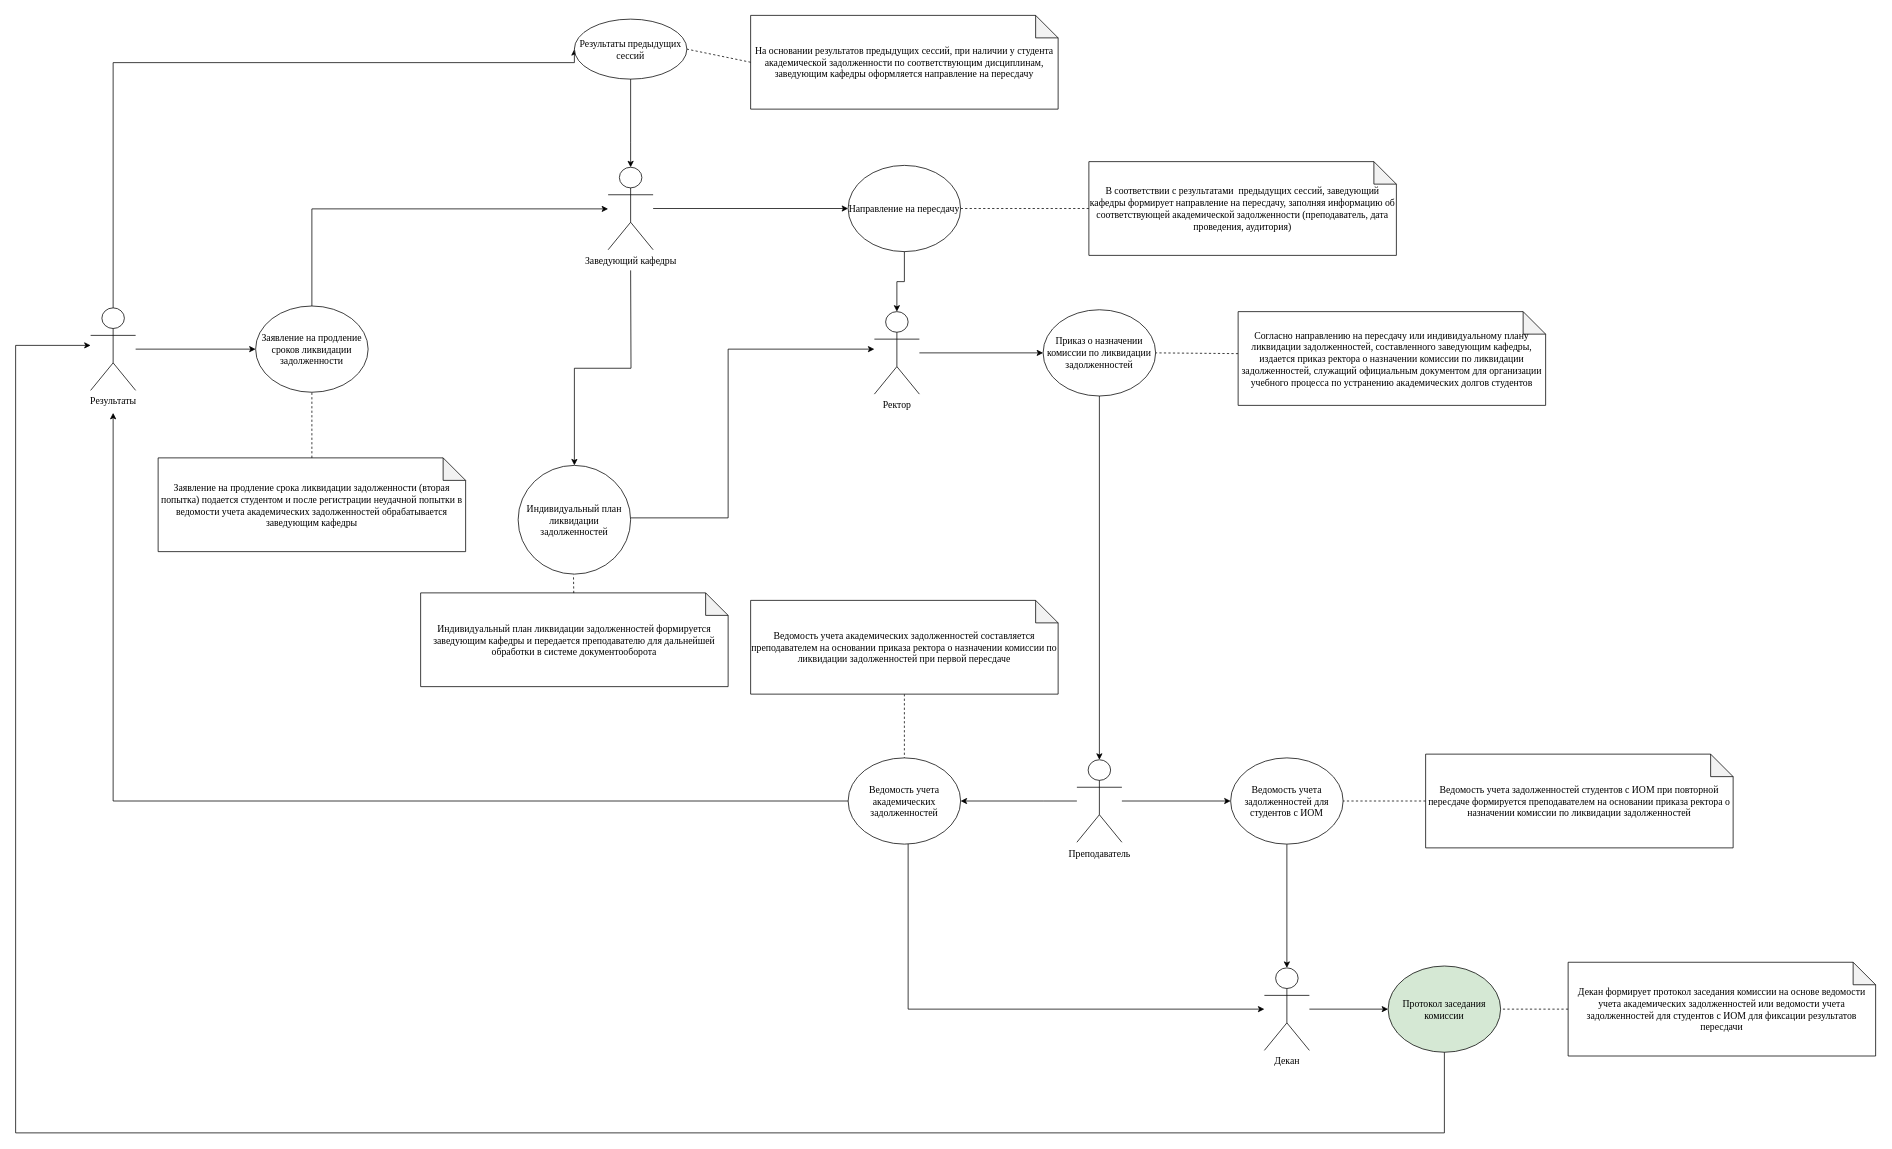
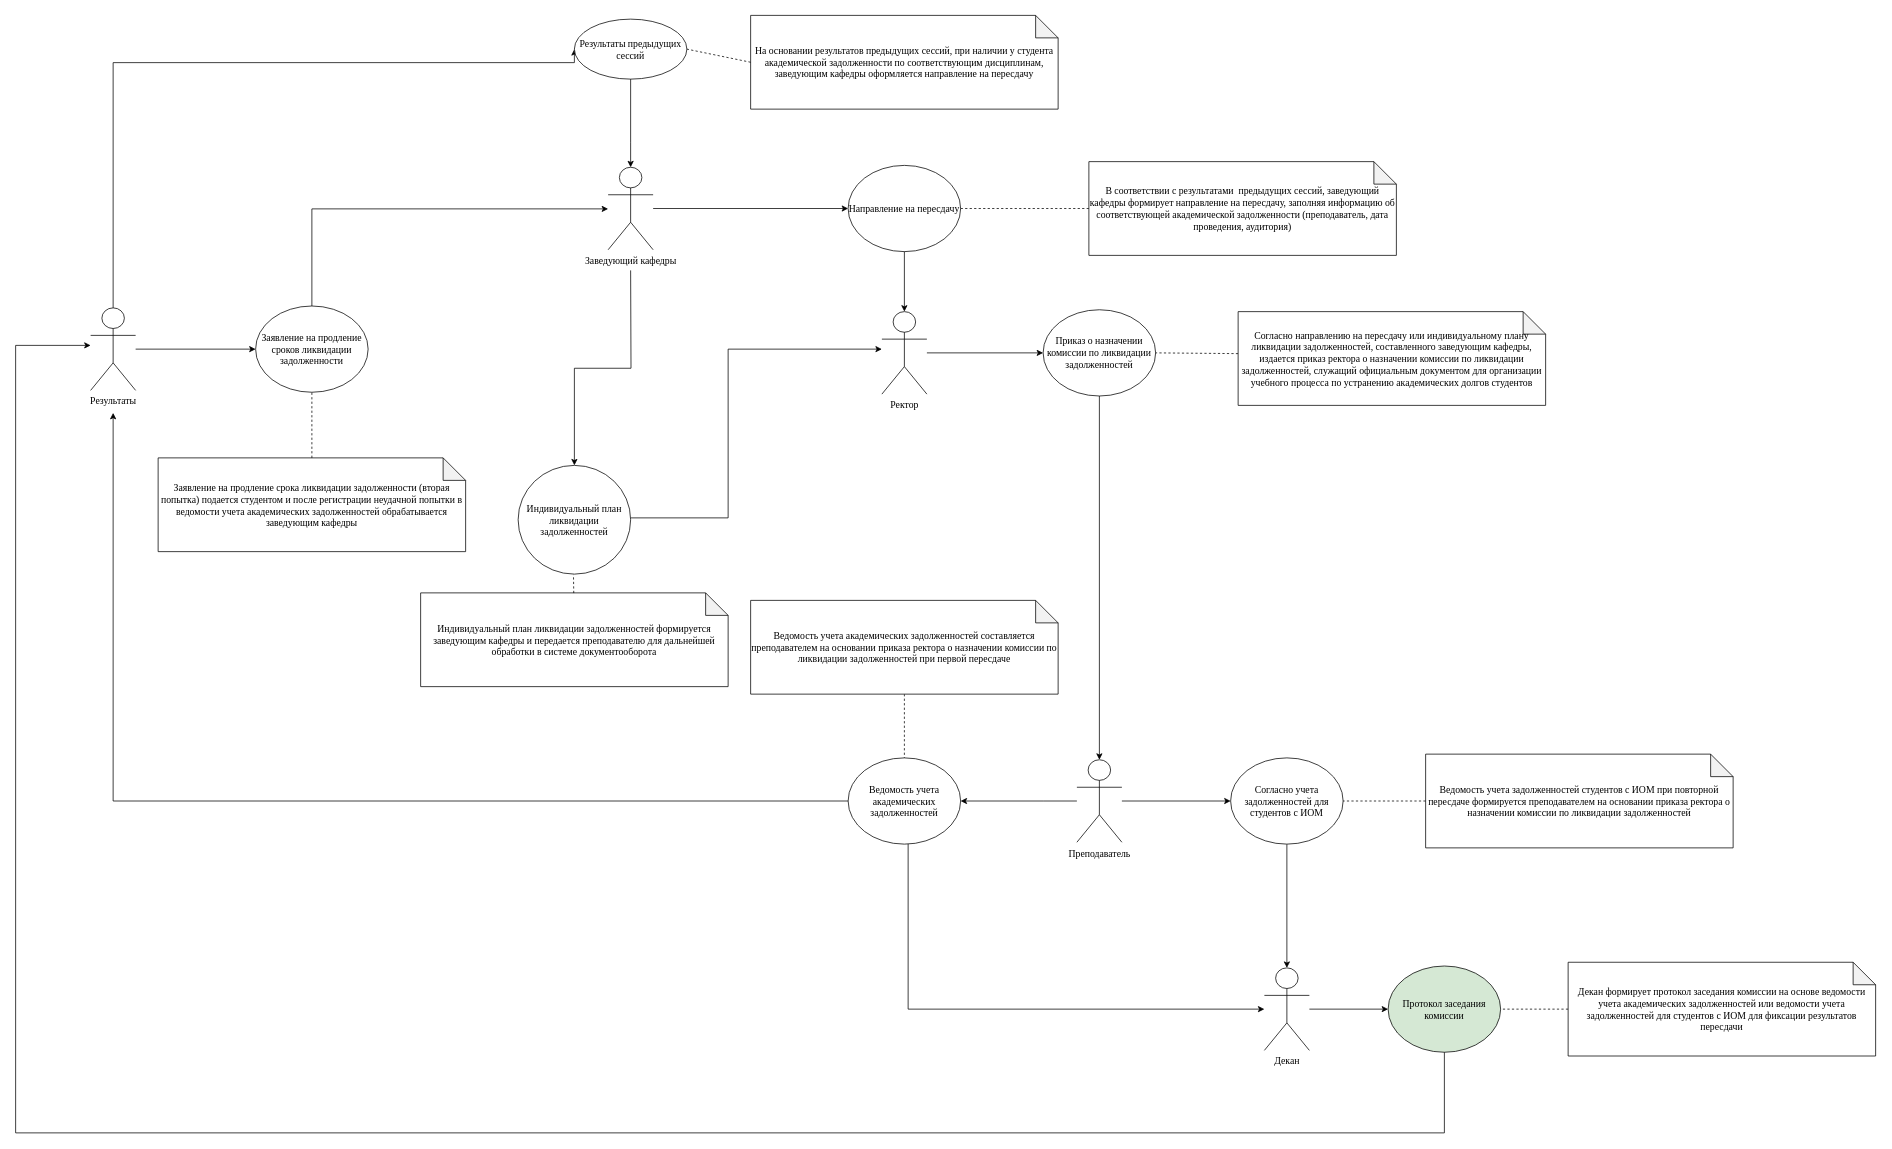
(897, 353) -> (904, 353)
(1287, 801) -> (1287, 801)
